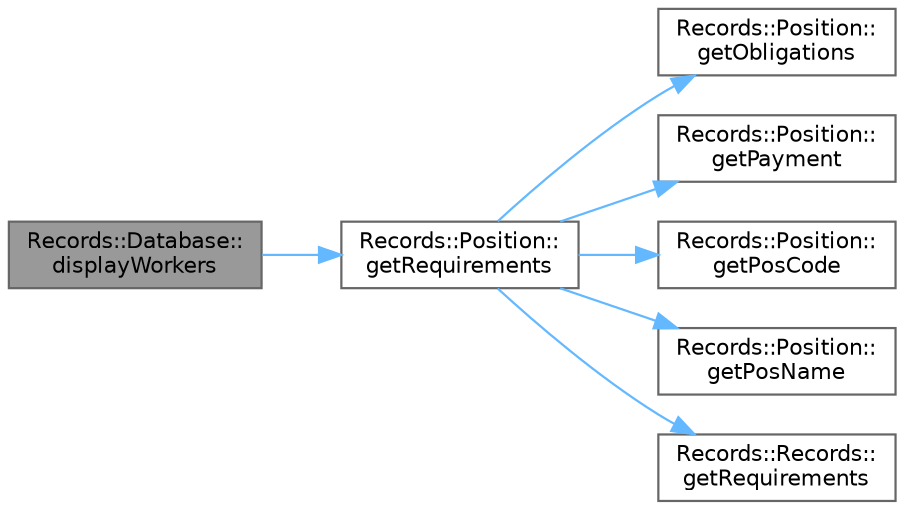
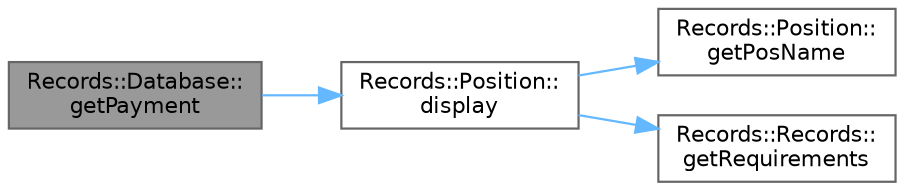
(777, 42) -> none
(777, 149) -> none
(135, 255) -> (135, 95)
(460, 255) -> (460, 95)
(777, 255) -> none
